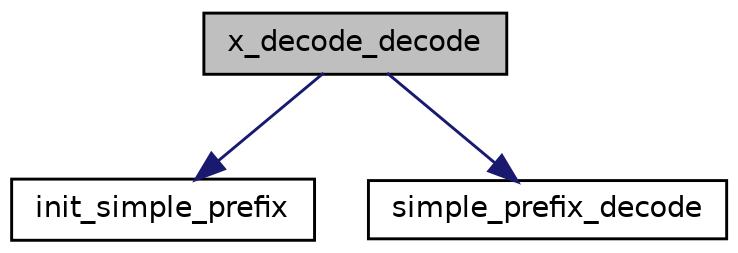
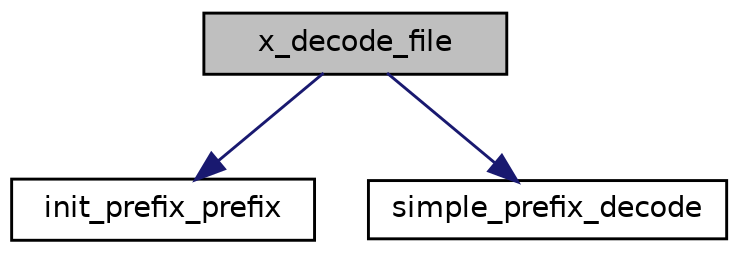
(355, 44) -> (355, 44)
(163, 210) -> (163, 210)
